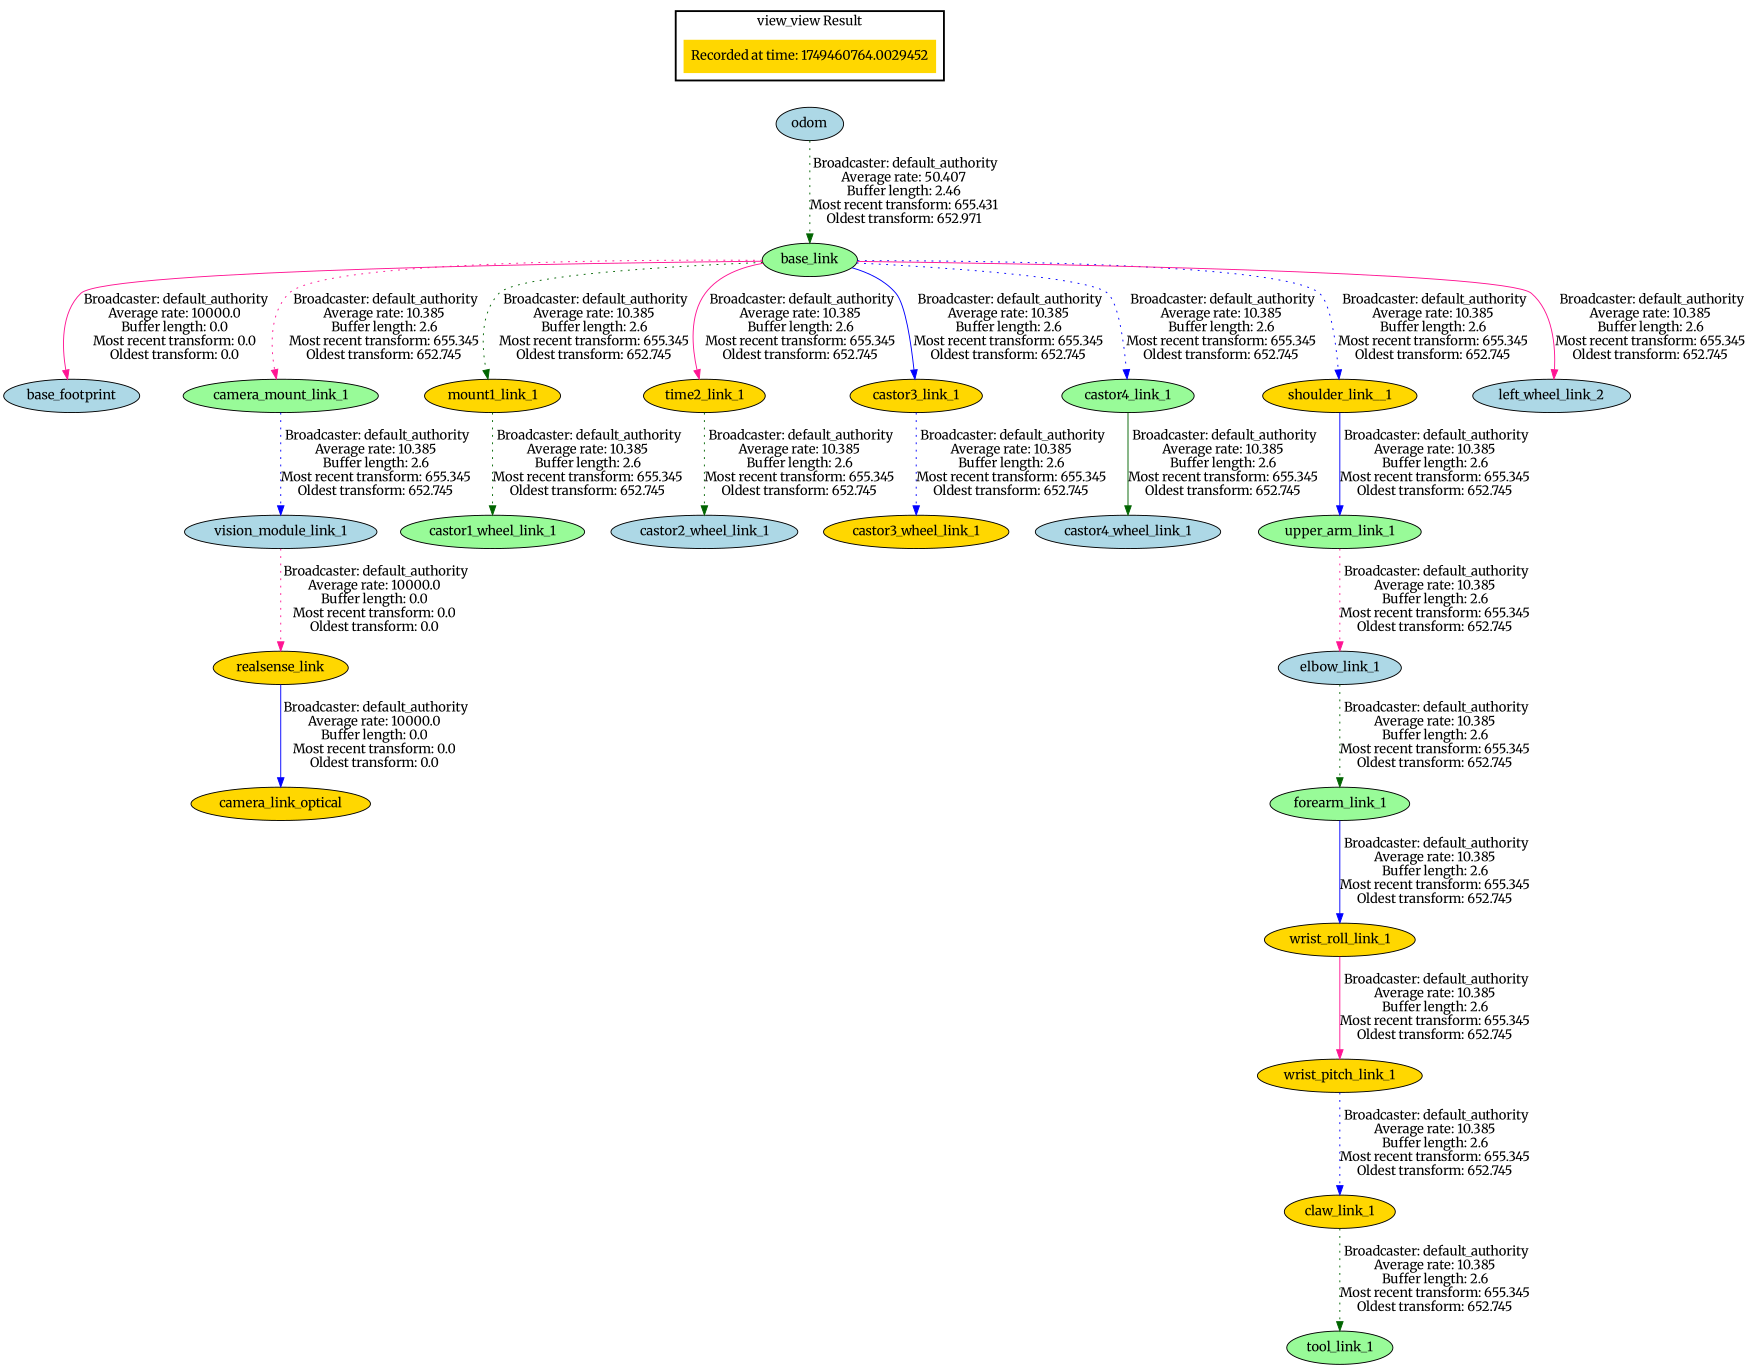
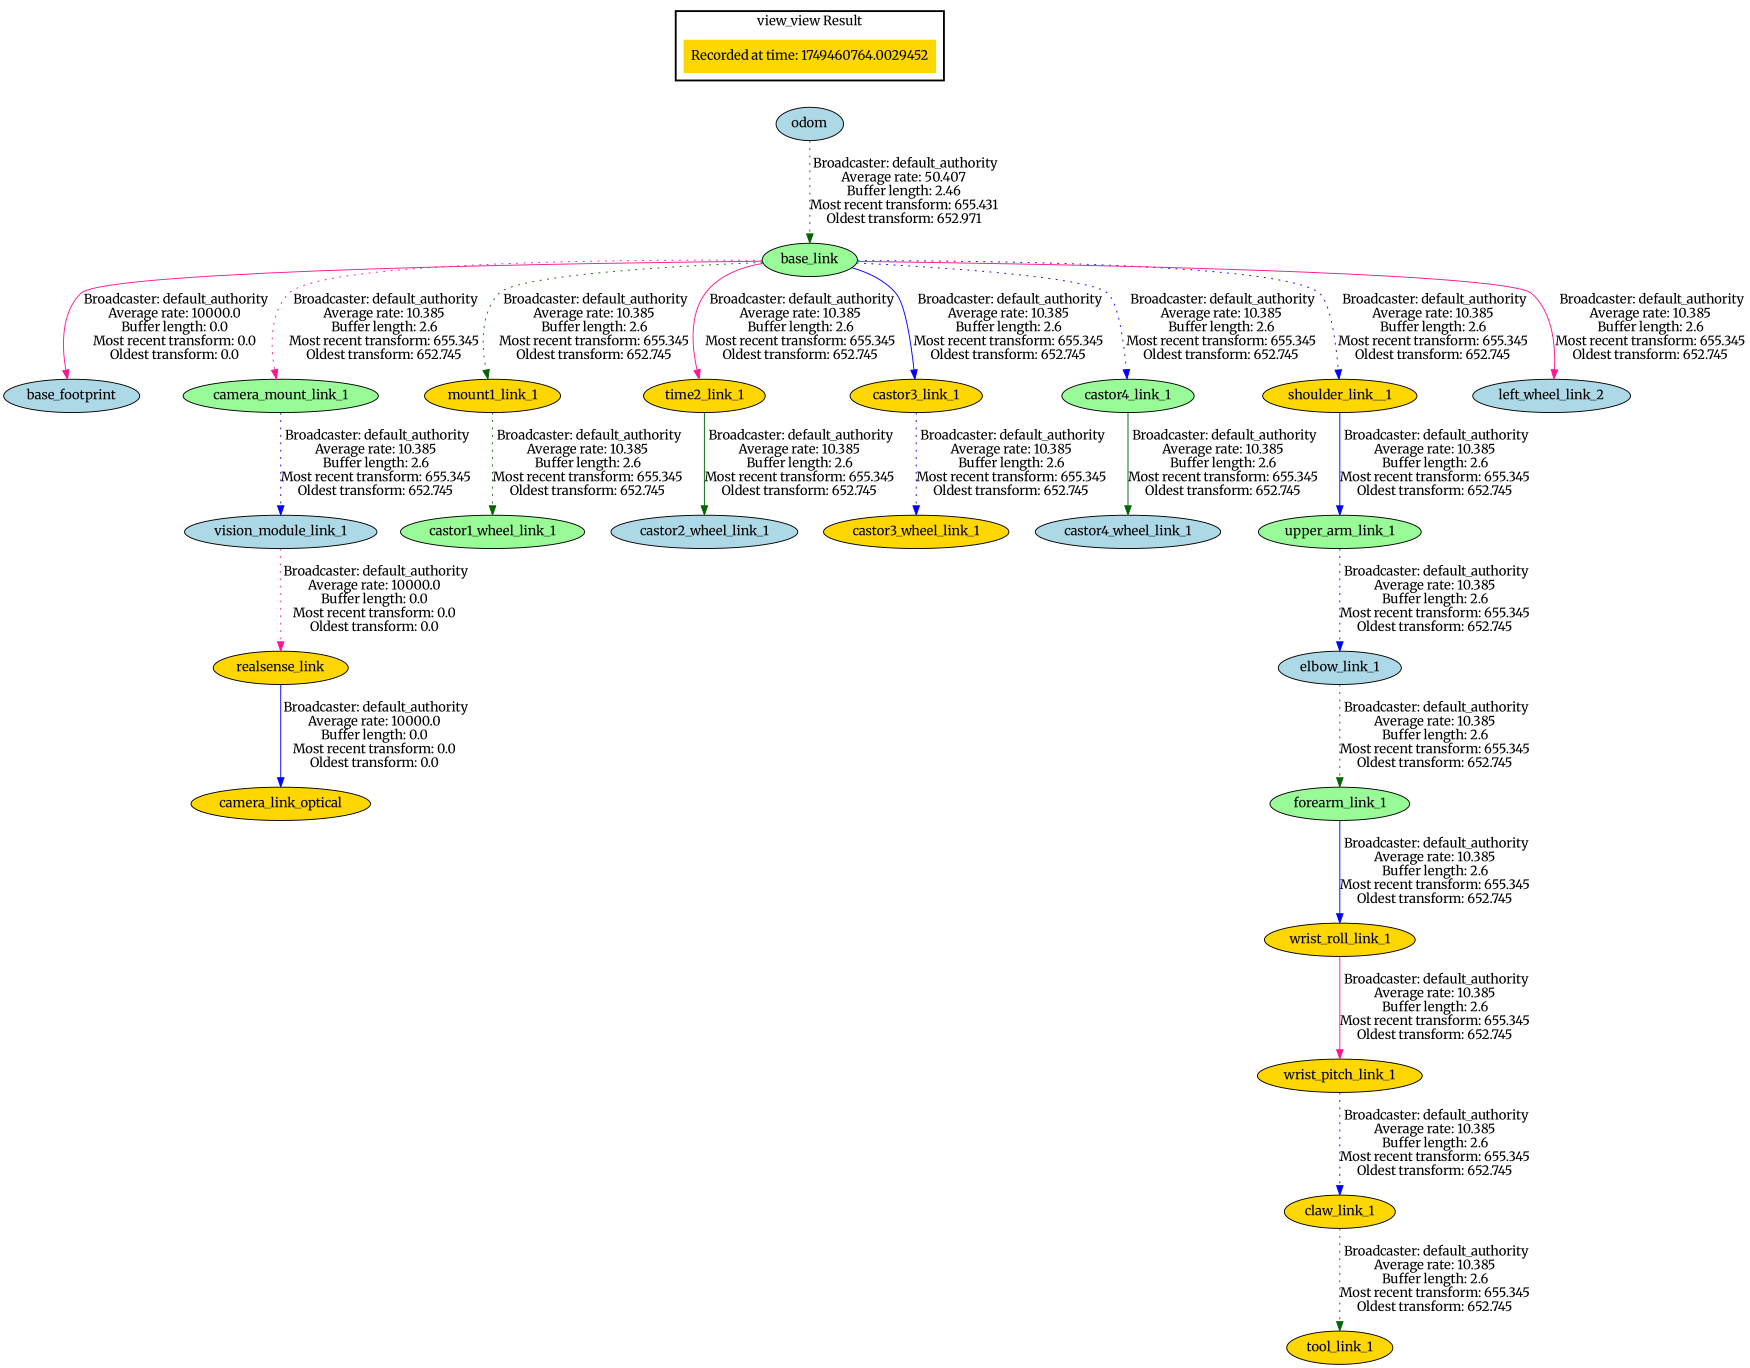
(704, 459) -> (704, 459)
(1340, 595) -> (1340, 595)
(1340, 1348) -> (1340, 1348)
